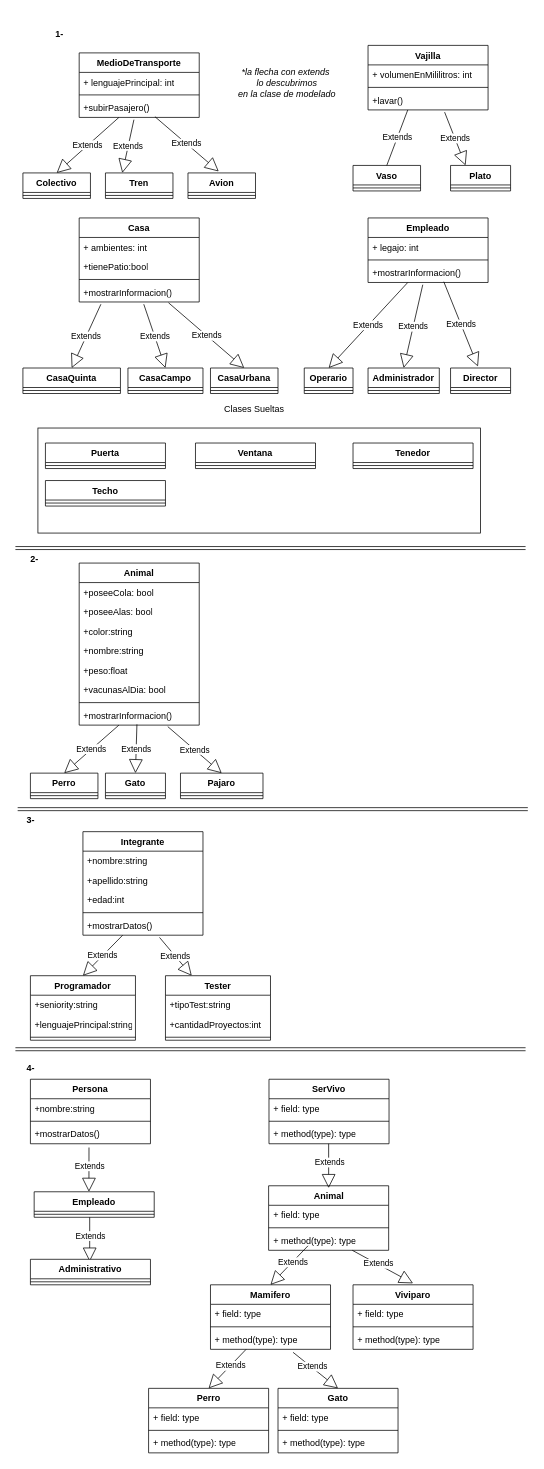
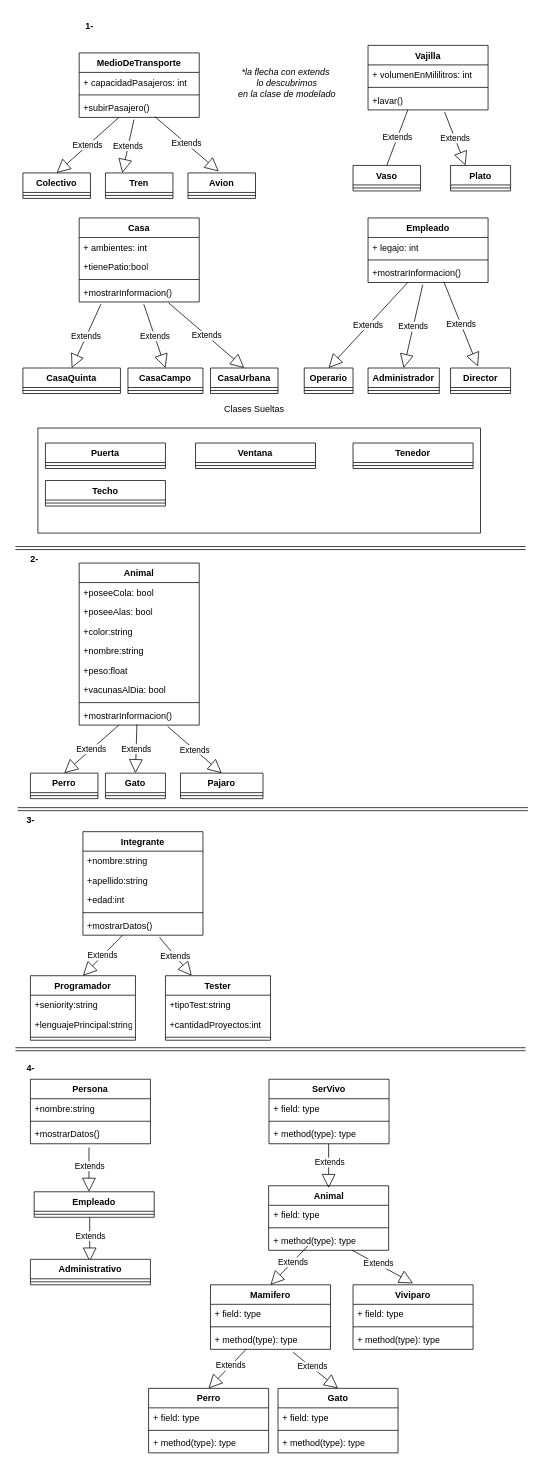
(60, 34) -> (90, 27)
(135, 83) -> (140, 88)
